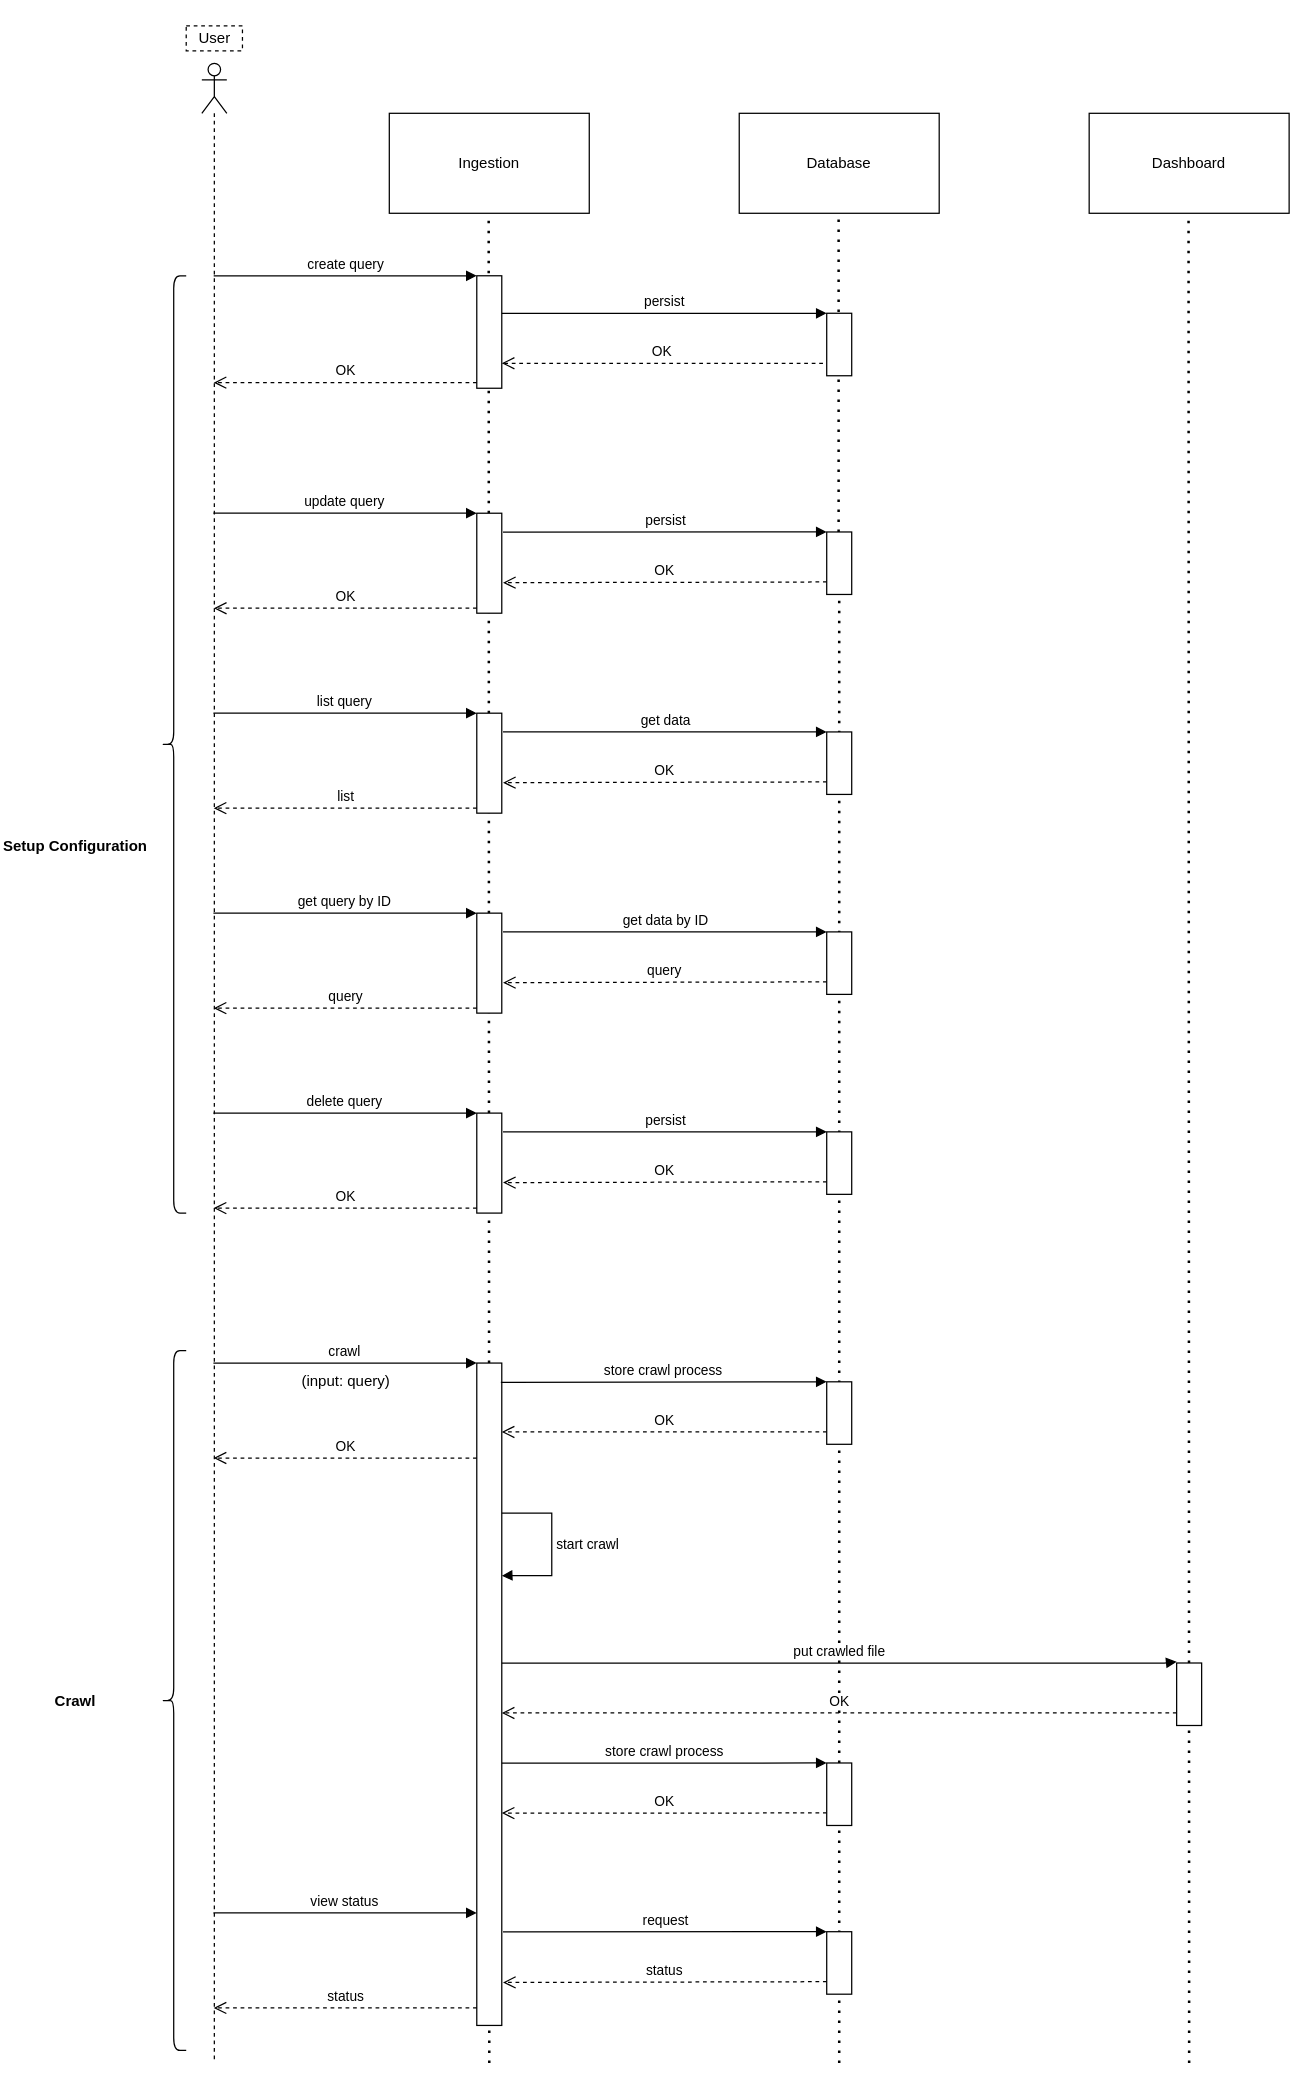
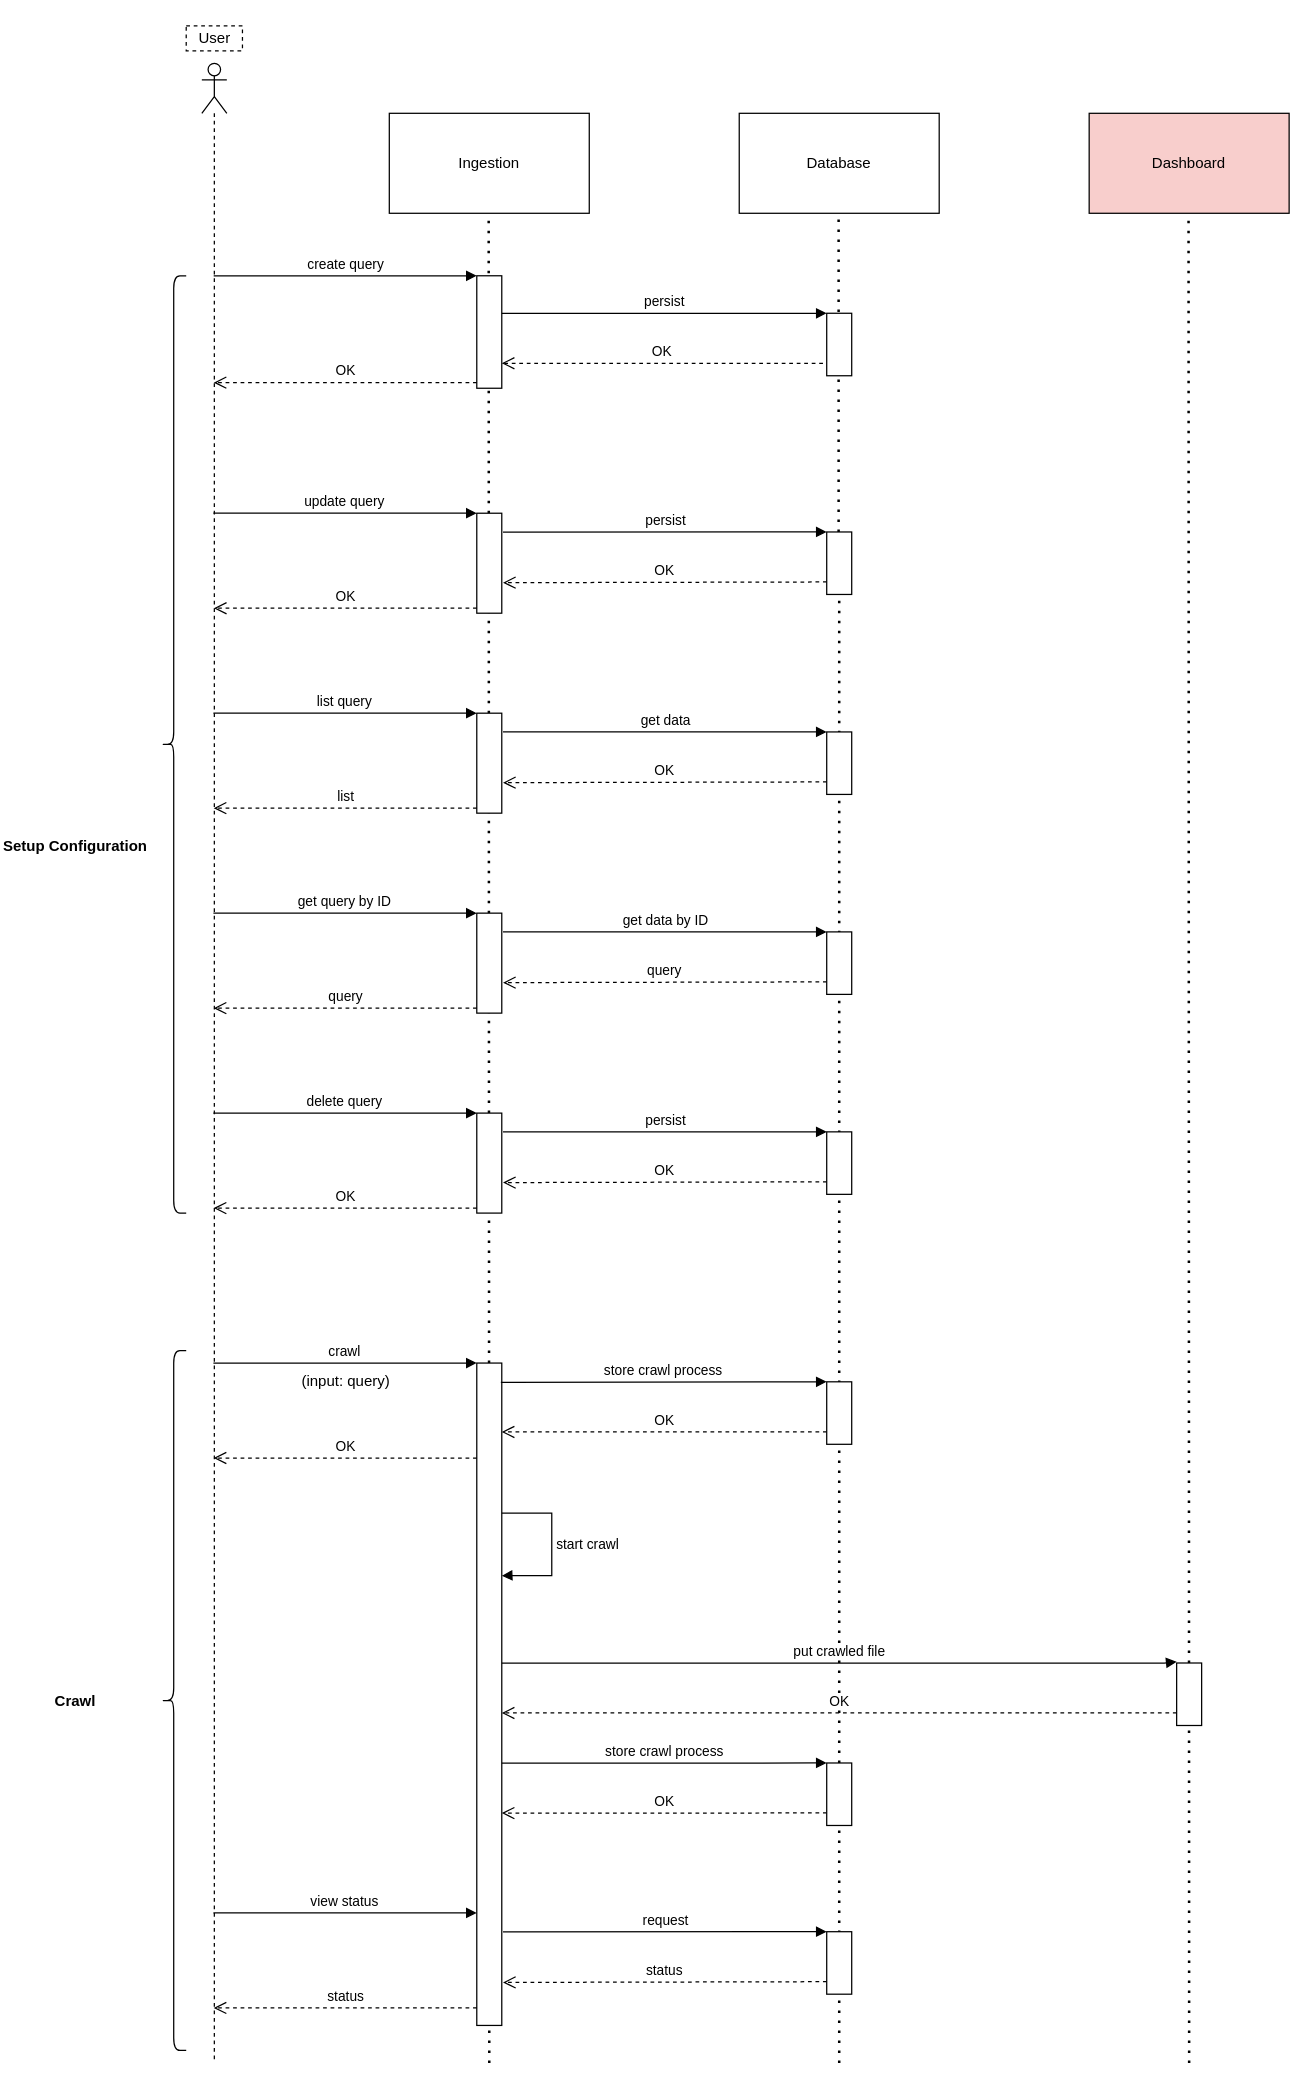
(1189, 163) -> (1189, 163)
